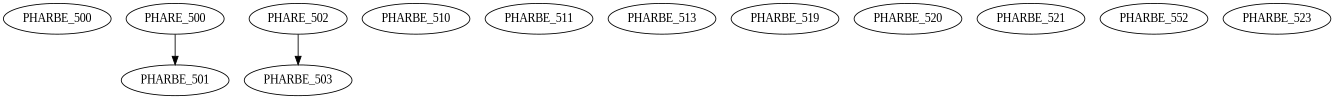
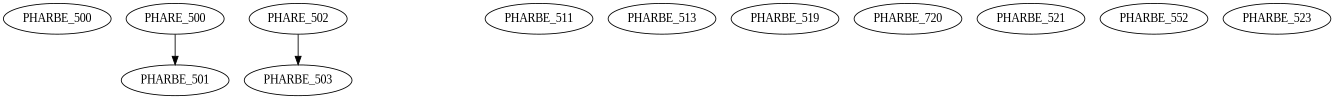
(416, 19) -> none
(908, 19) -> (908, 19)
